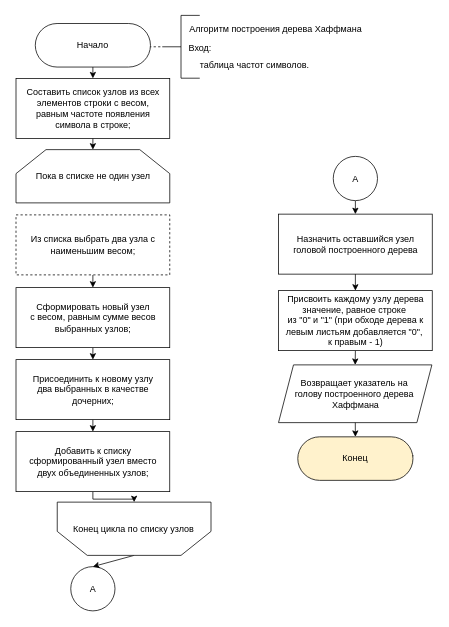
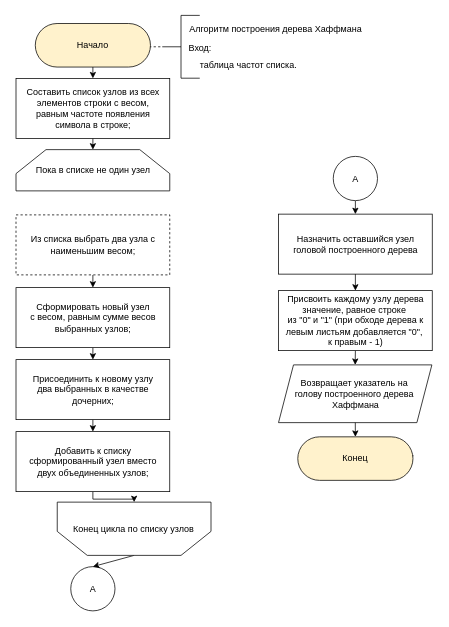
(93, 45) -> (93, 45)
(257, 65) -> (252, 65)
(93, 176) -> (93, 170)
